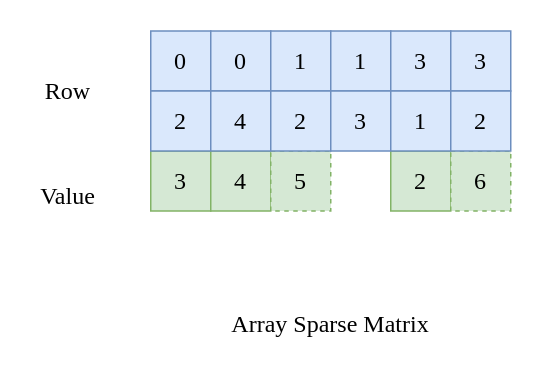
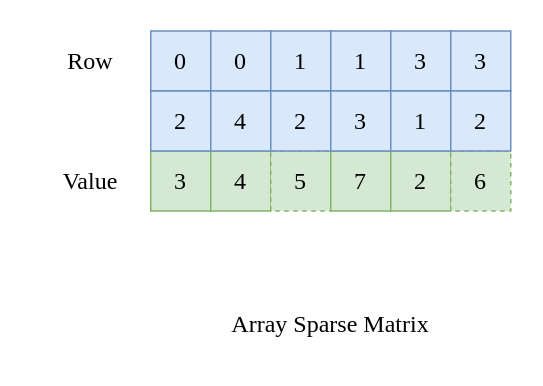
(68, 91) -> (91, 61)
none -> (361, 181)
(68, 196) -> (91, 181)
